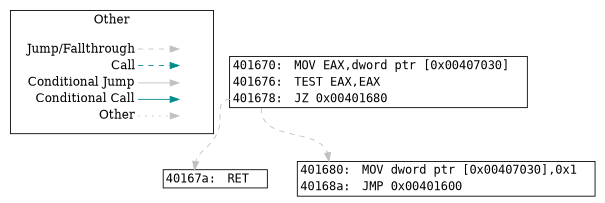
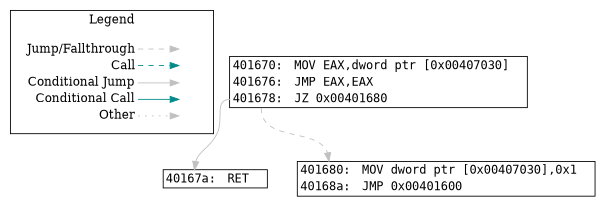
(112, 20) -> (112, 20)
(338, 82) -> (334, 82)
(219, 128) -> (219, 128)
